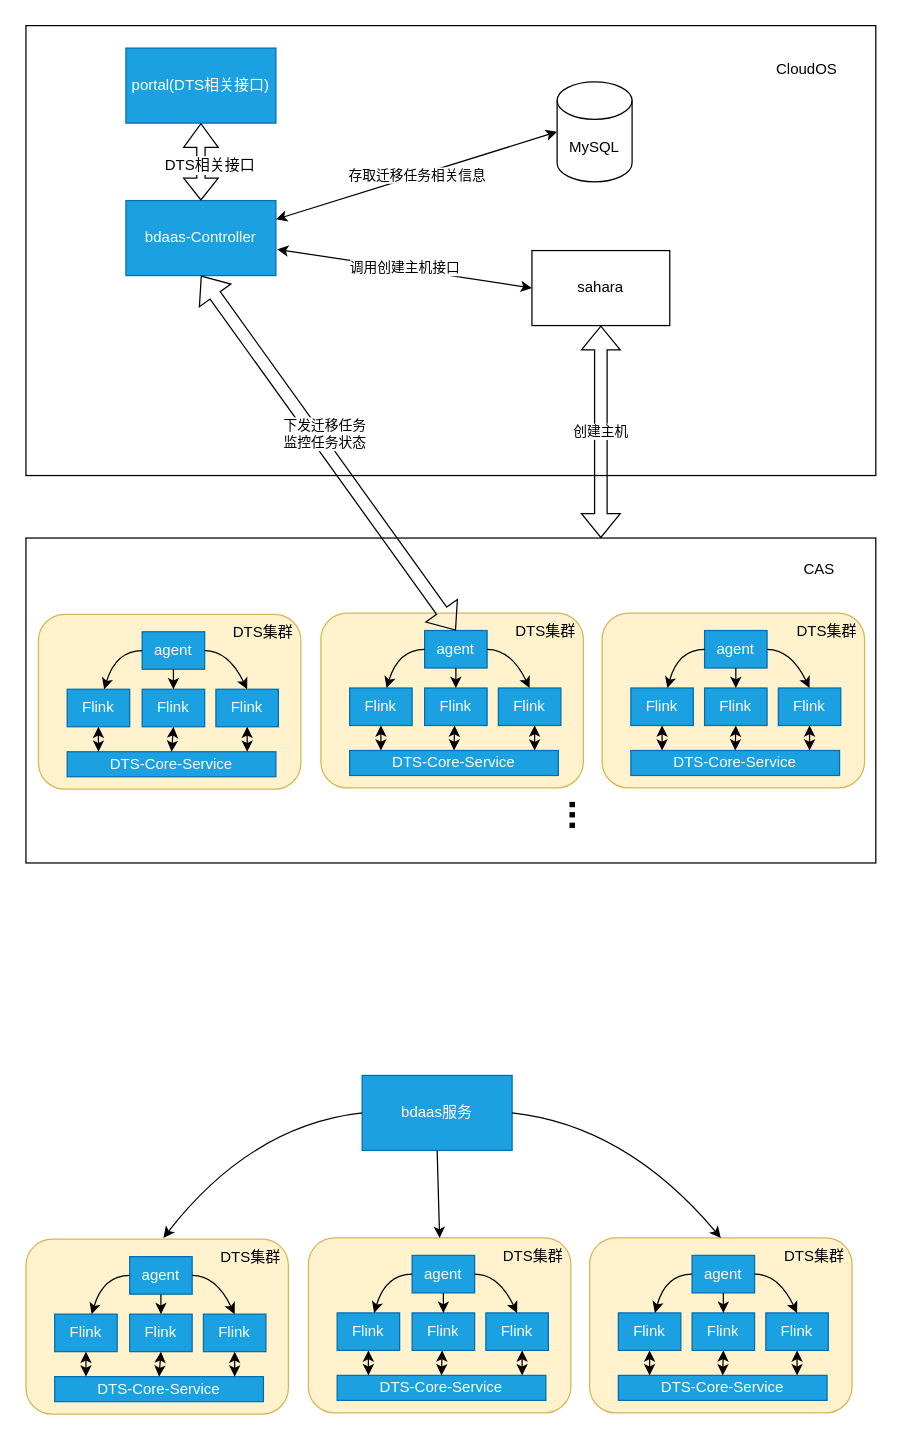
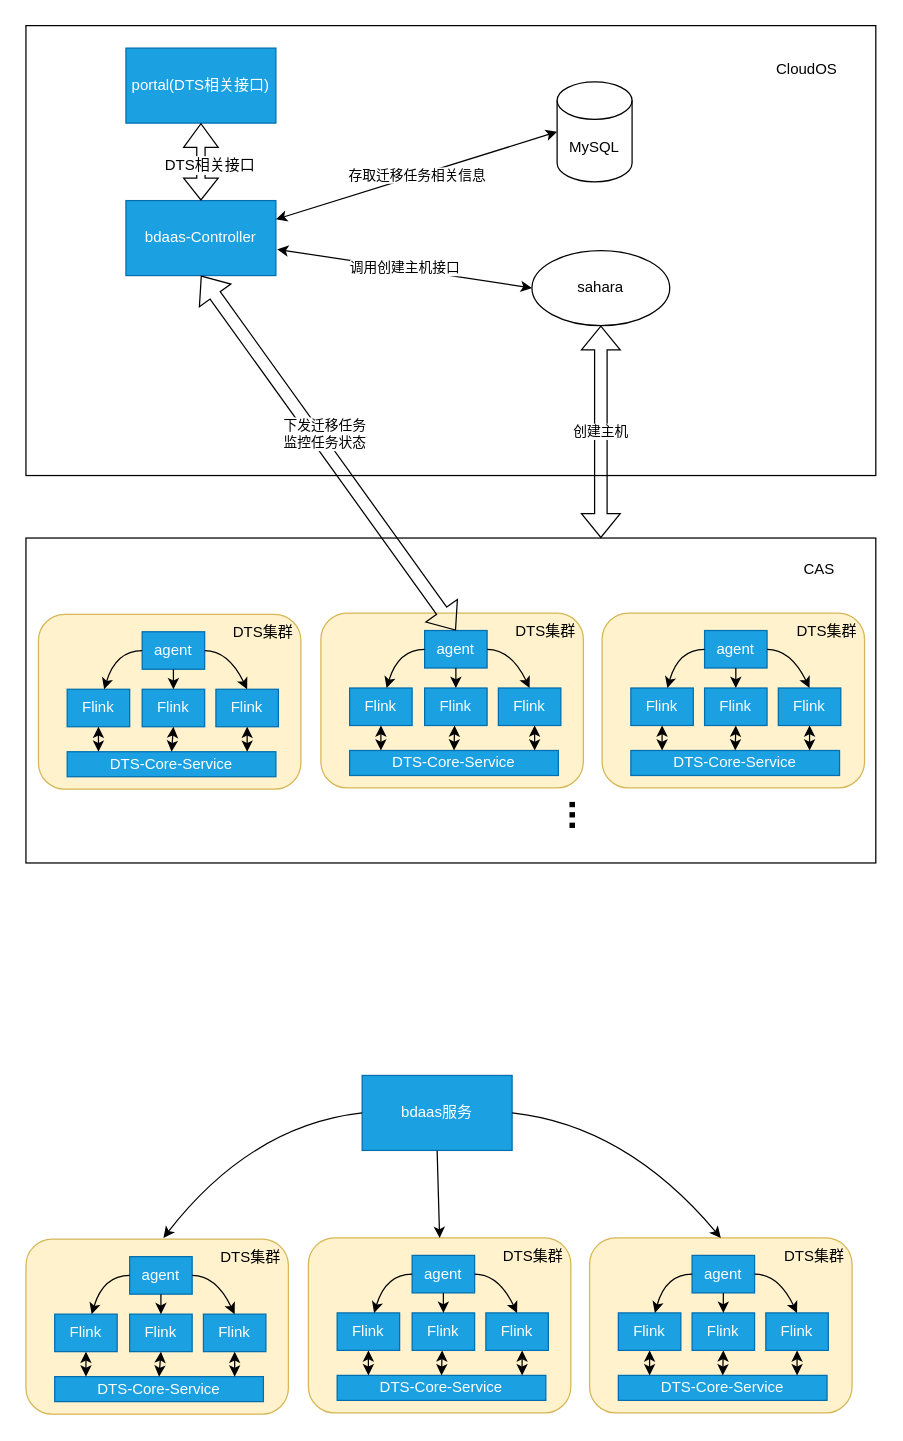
(601, 288) -> (601, 288)
